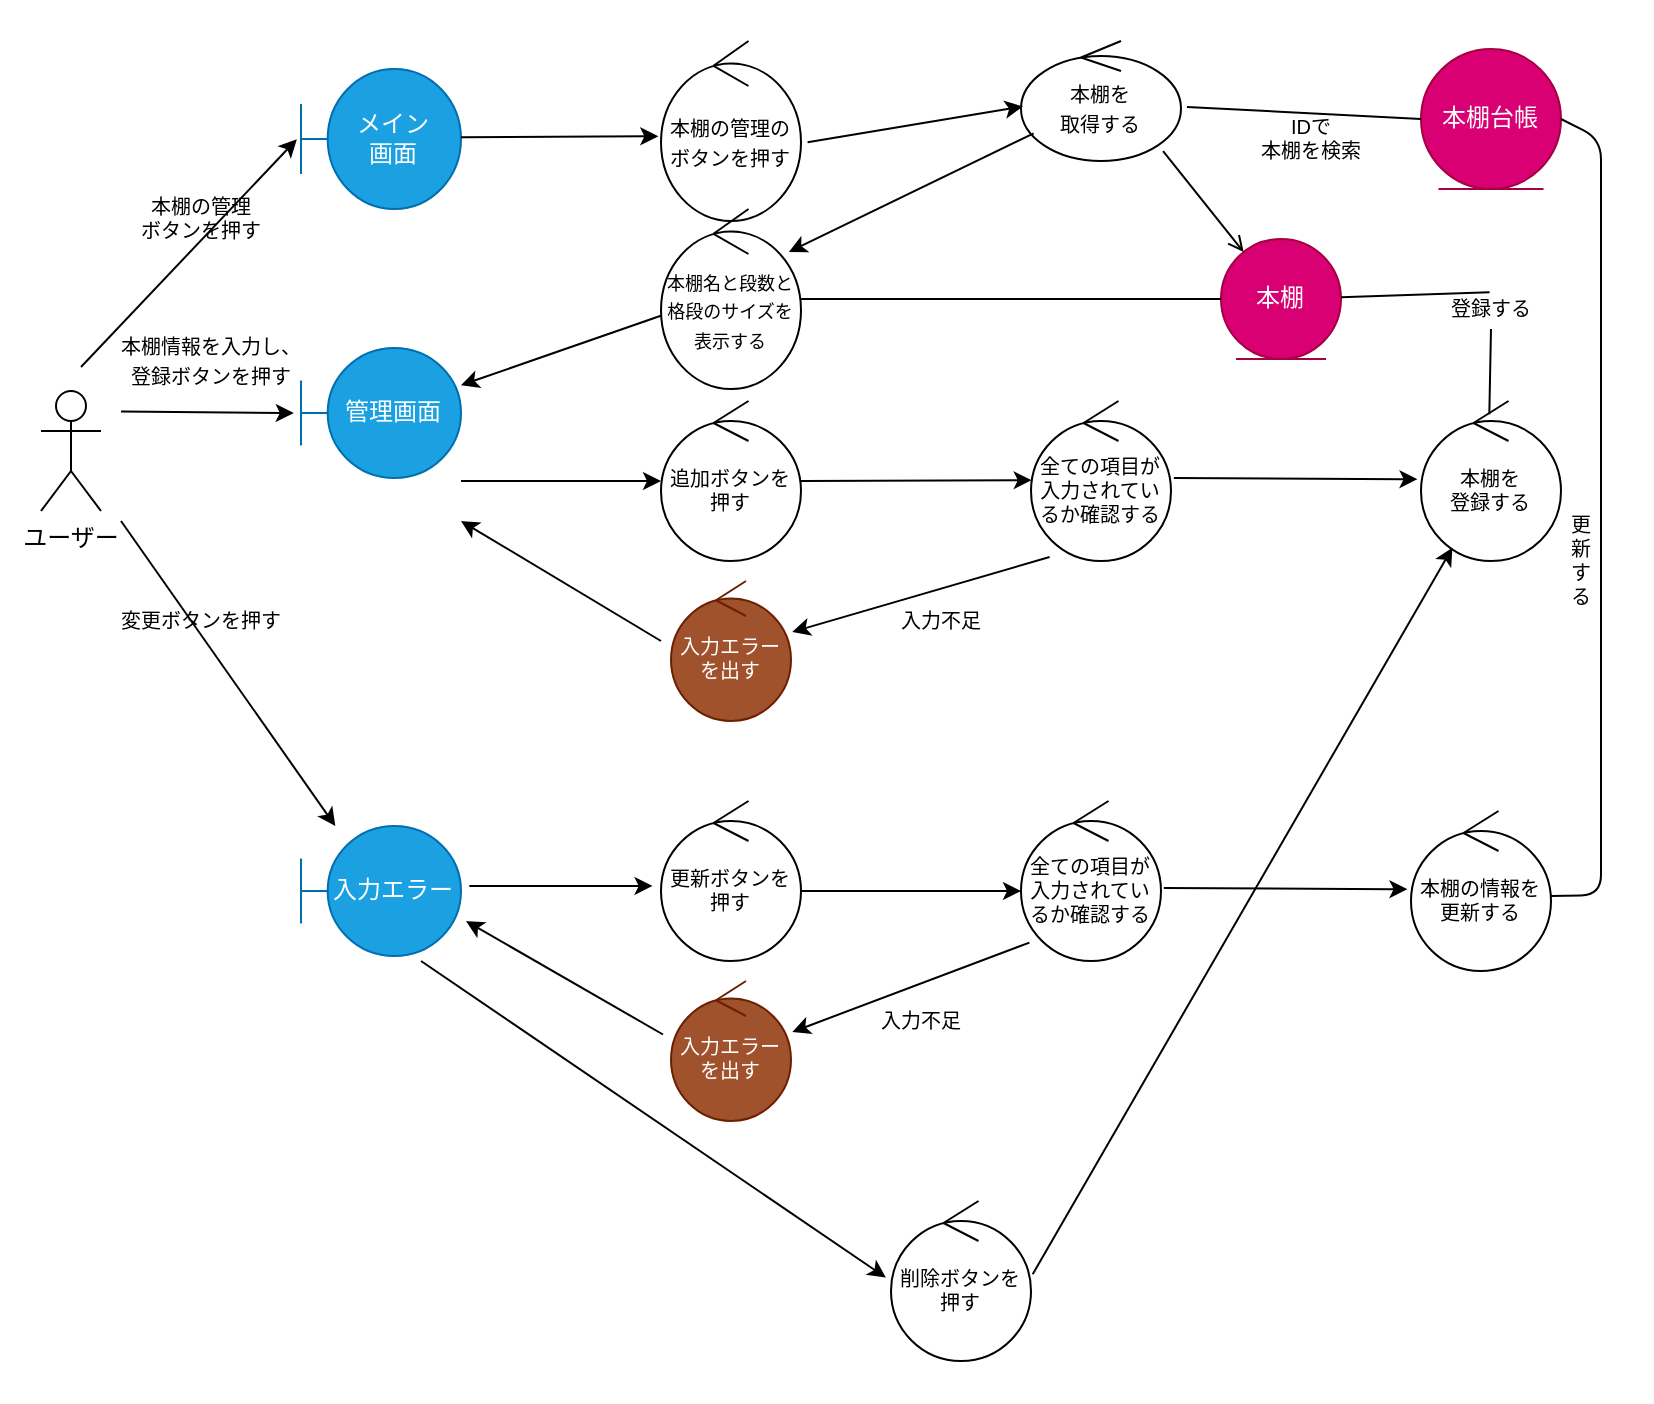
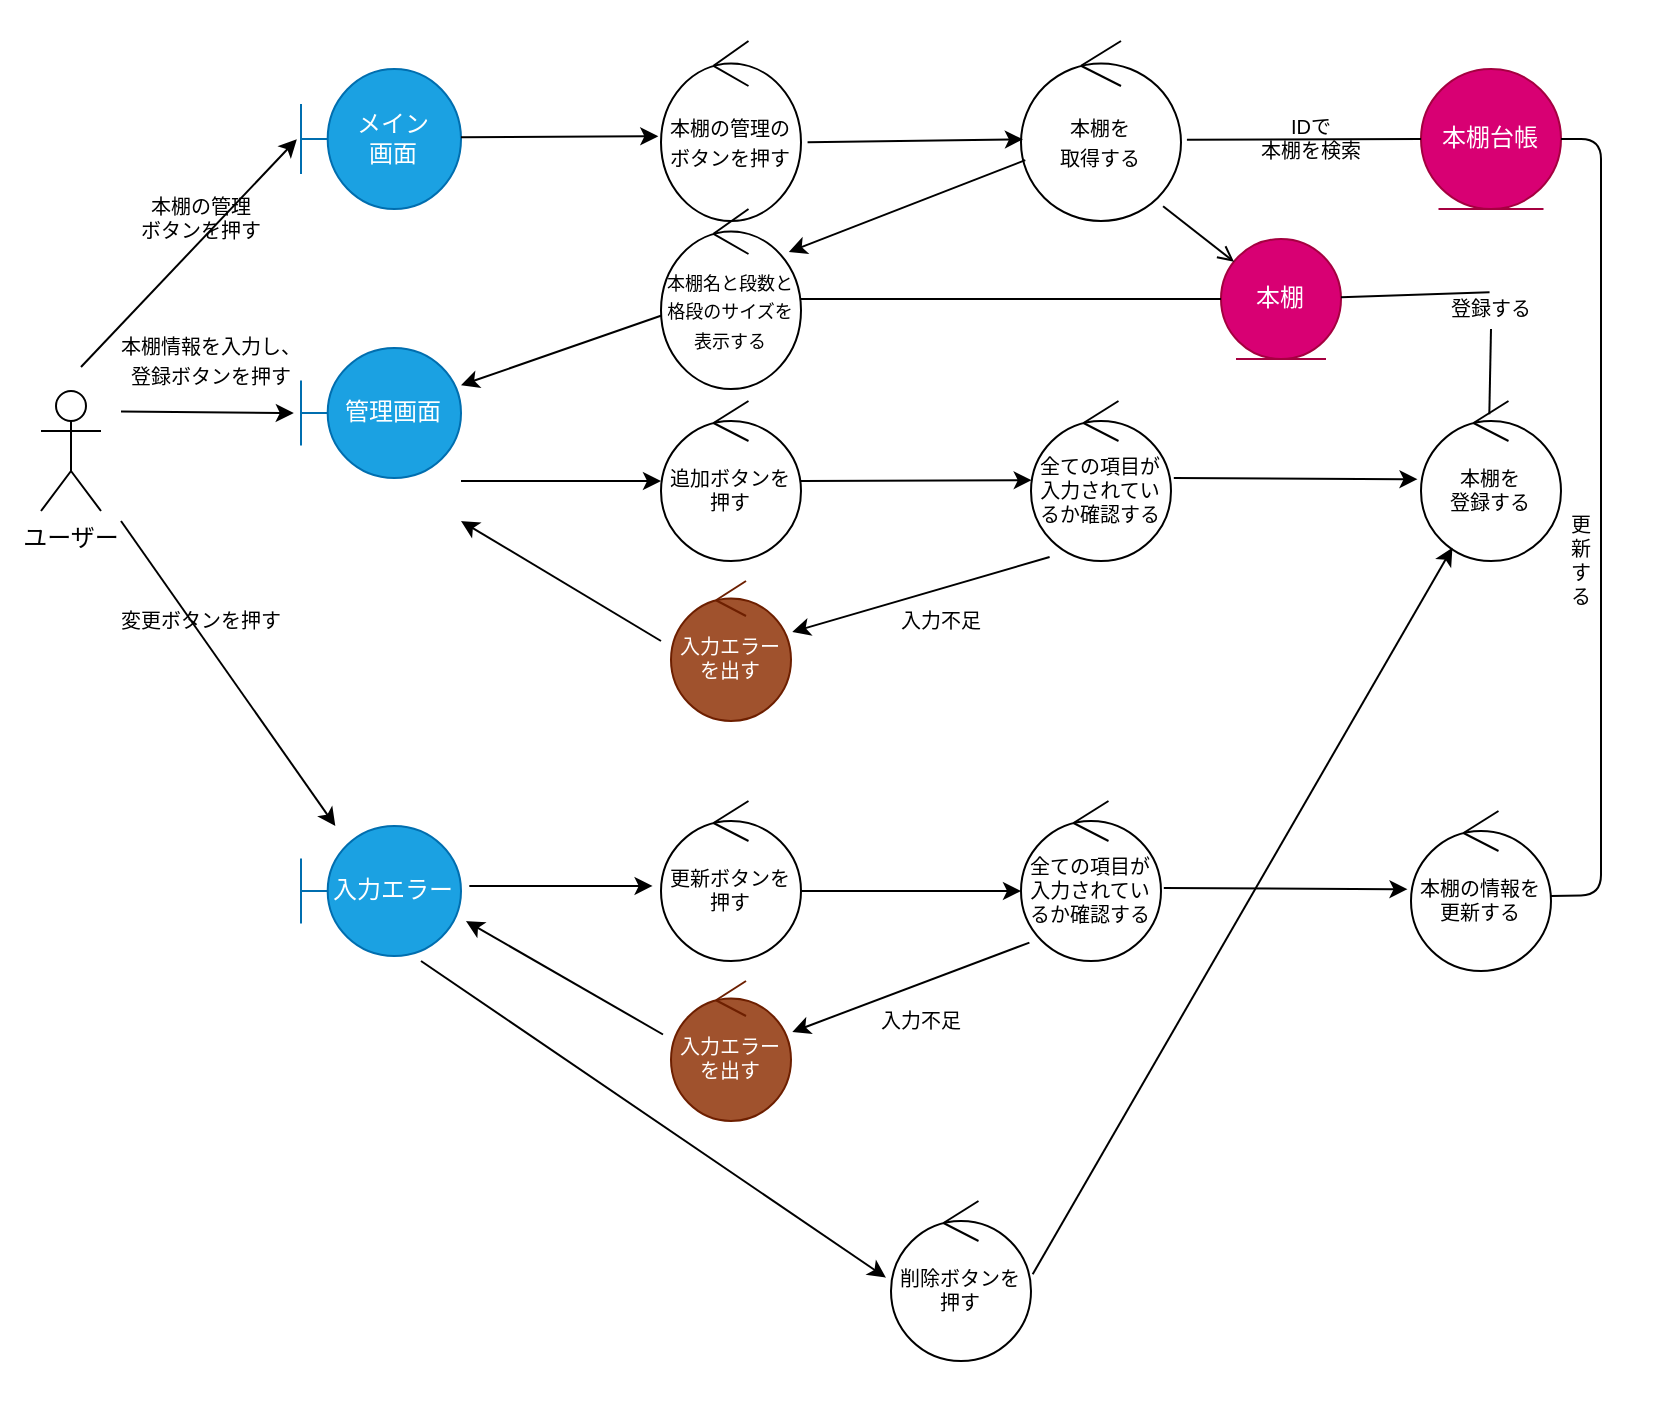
(1101, 101) -> (1101, 131)
(1491, 119) -> (1491, 139)
